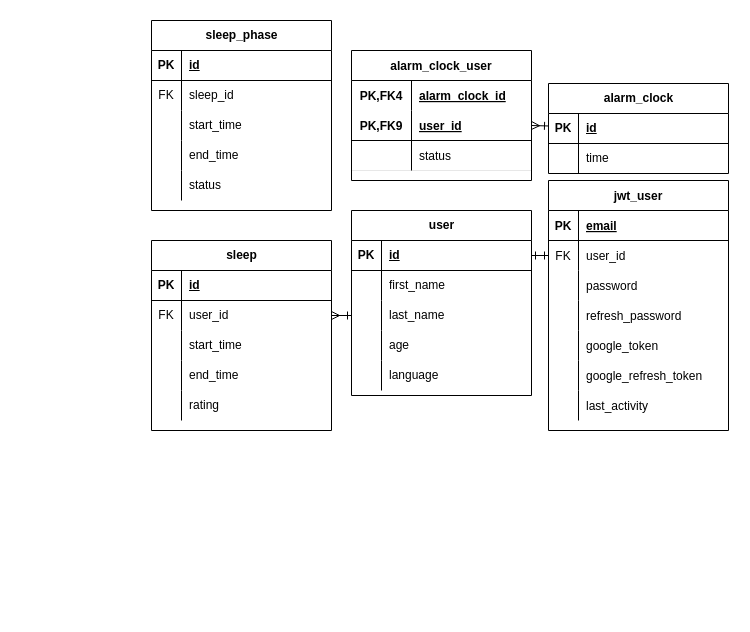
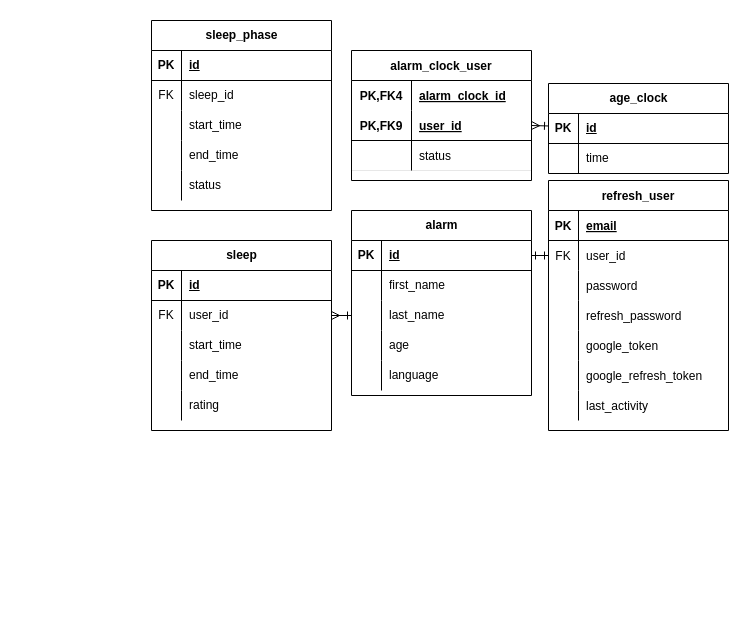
(639, 99) -> (639, 99)
(638, 196) -> (638, 196)
(442, 226) -> (442, 226)
